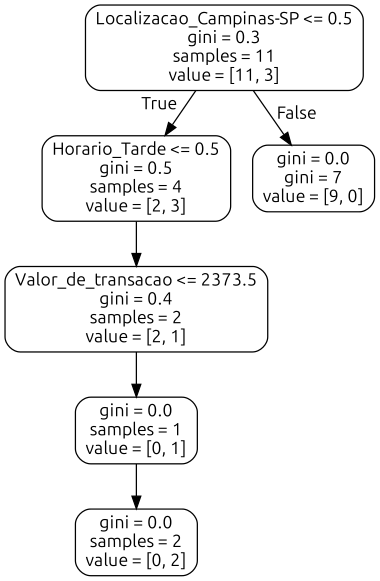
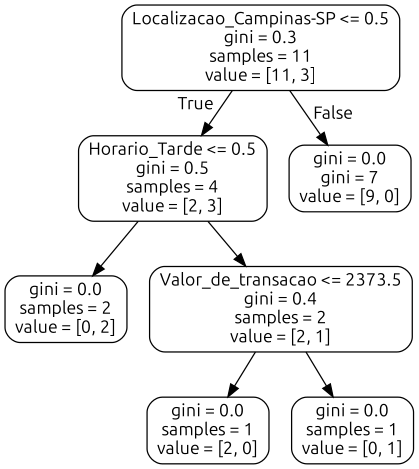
none -> (208, 431)
(136, 480) -> (120, 244)
